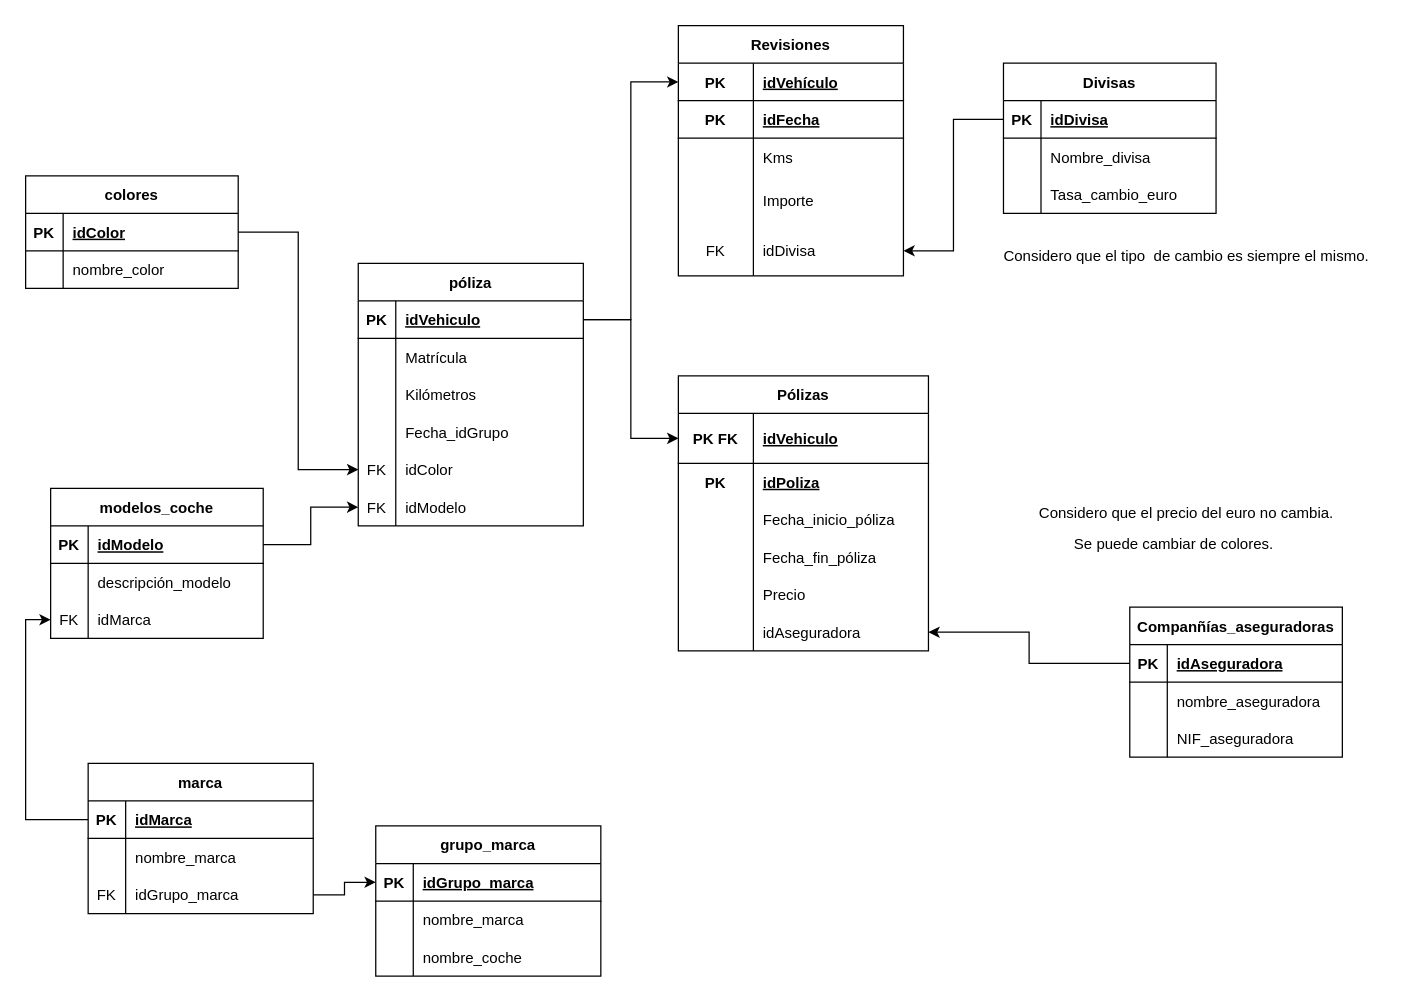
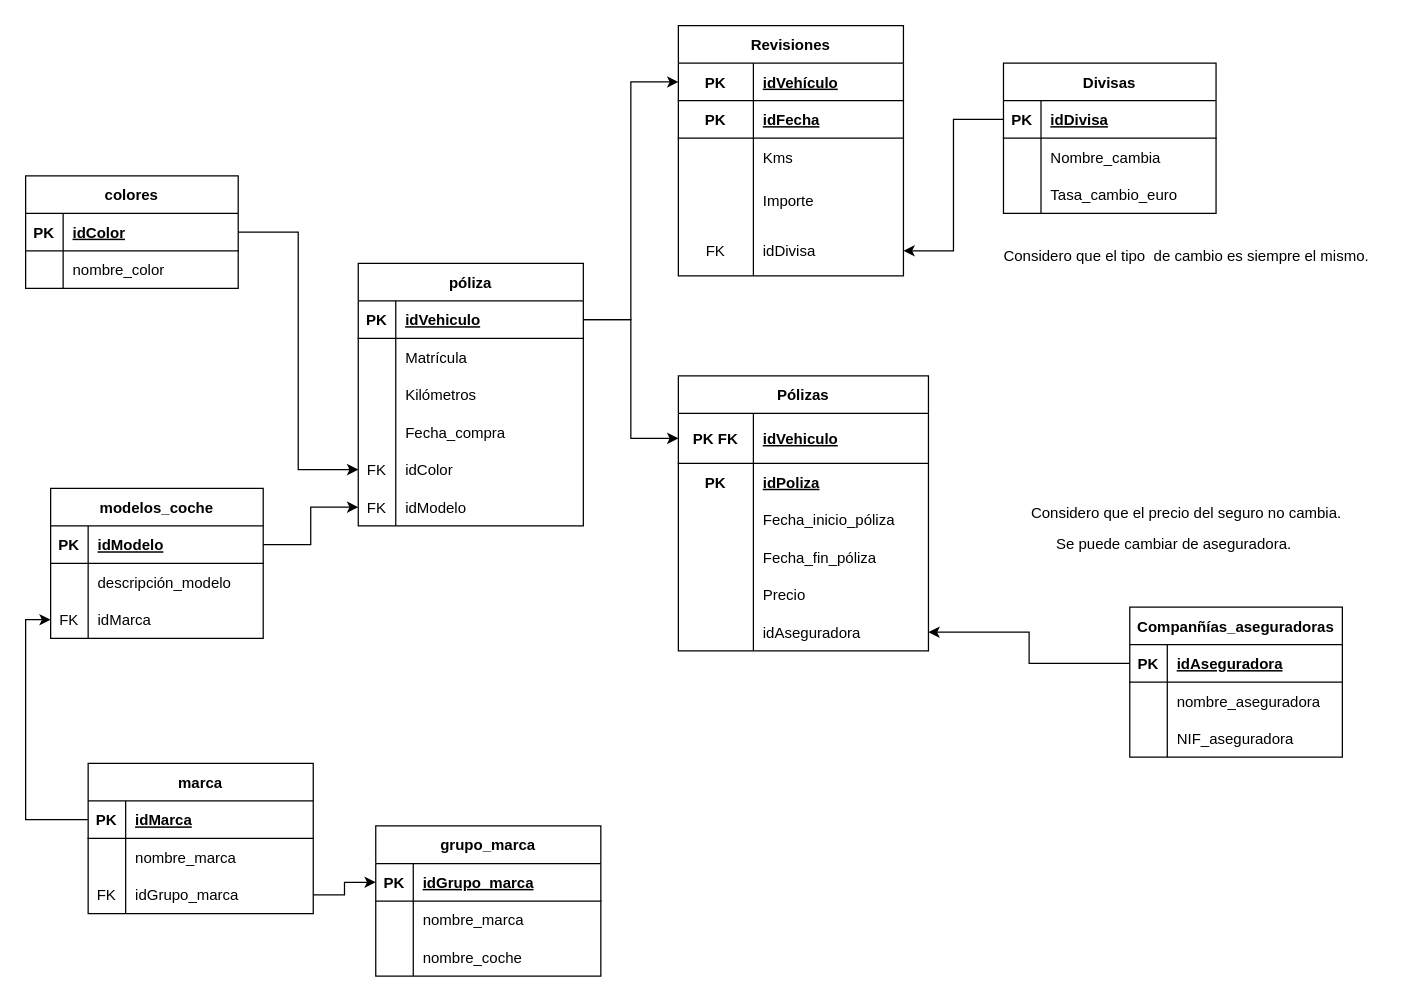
(1101, 158) -> (1103, 158)
(458, 433) -> (455, 433)
(1186, 513) -> (1186, 513)
(1174, 544) -> (1174, 544)
